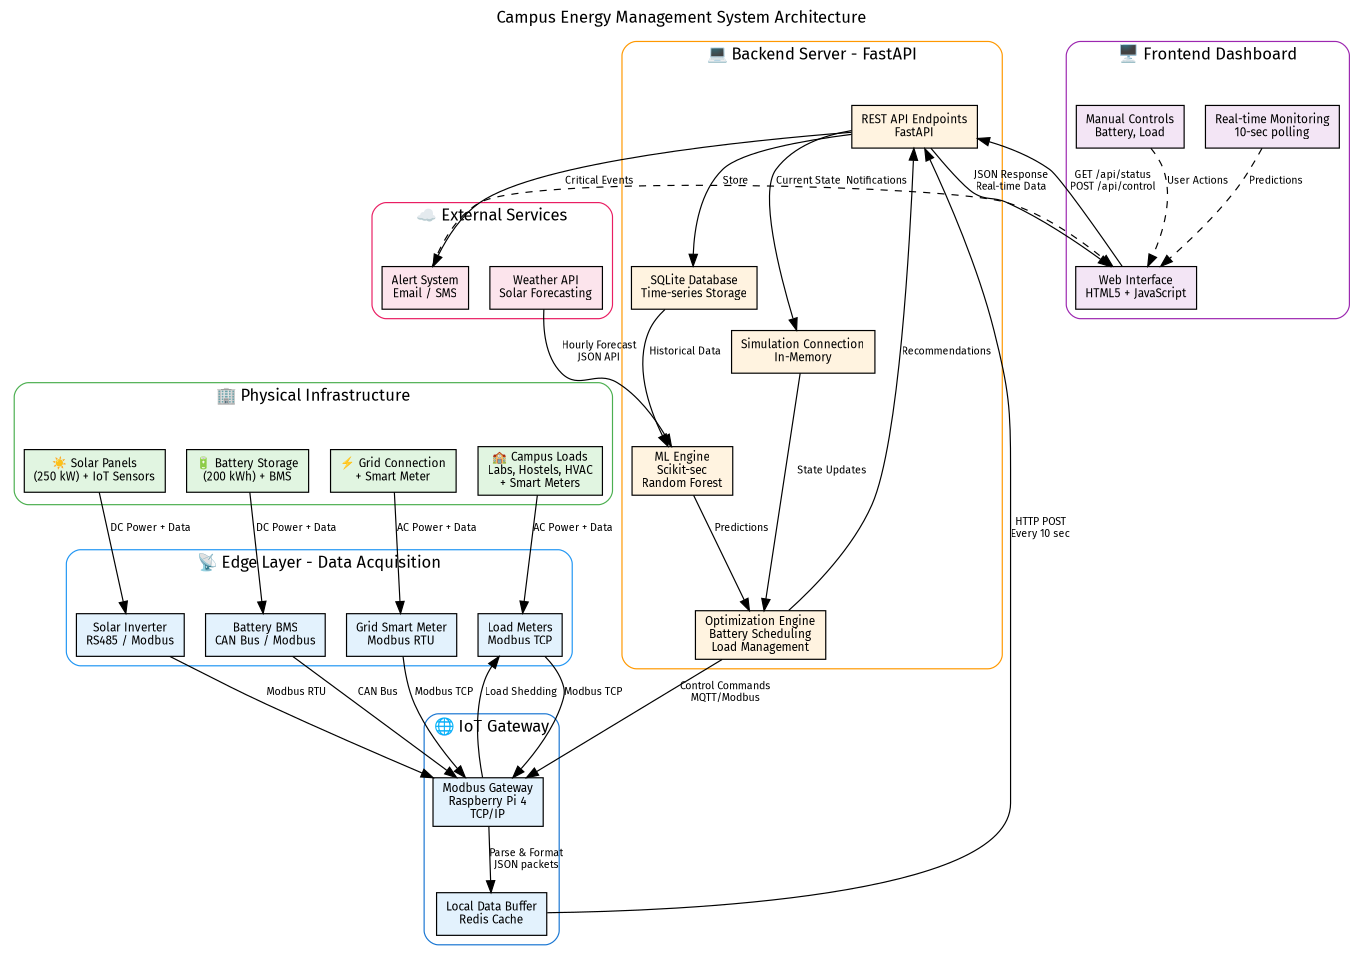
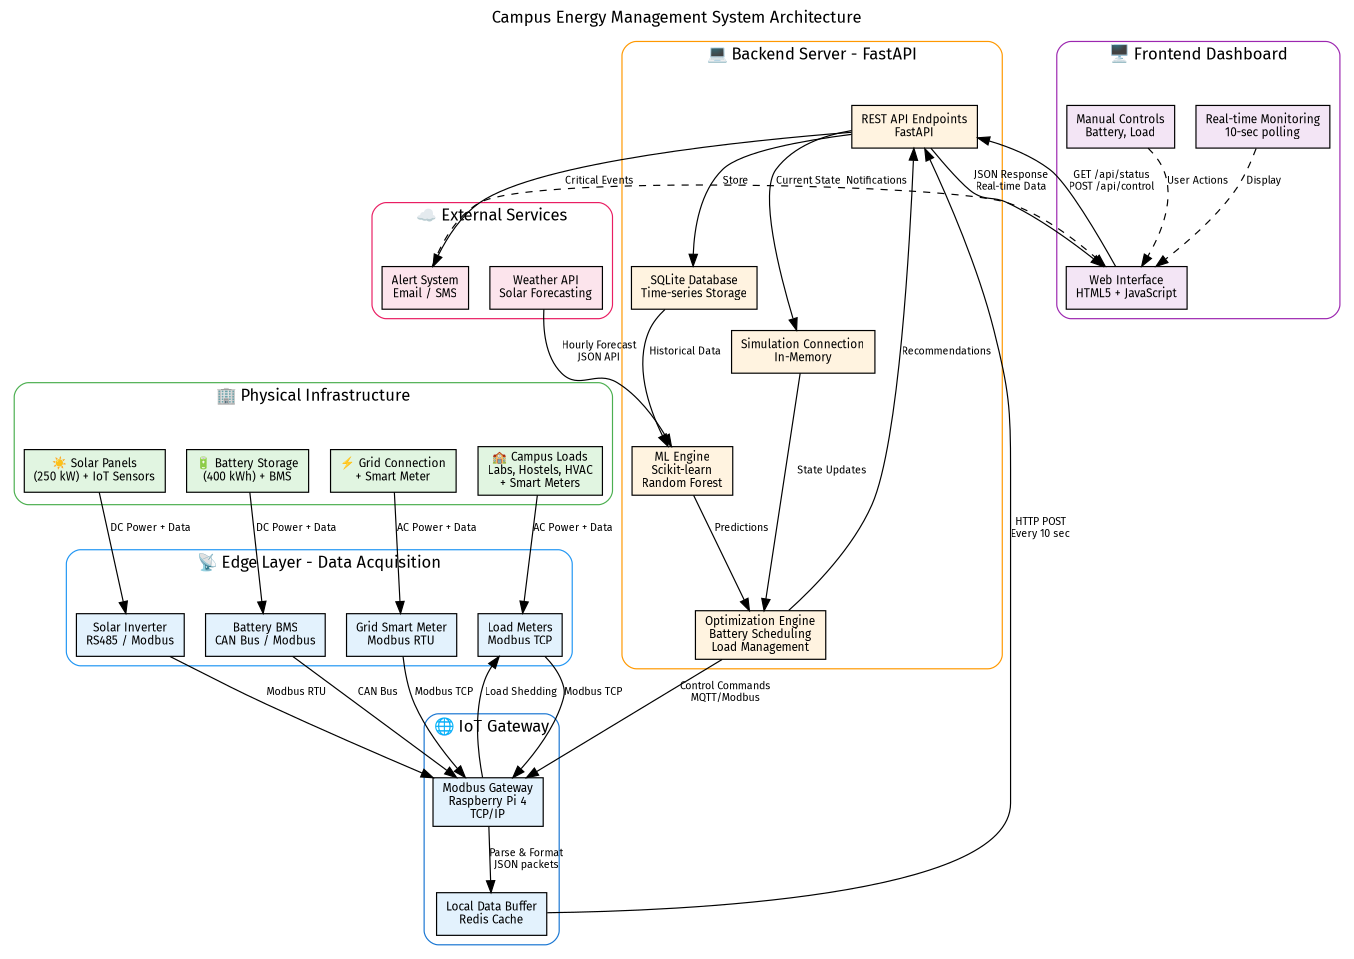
(1276, 181) -> (1264, 181)
(248, 471) -> (248, 471)
(682, 471) -> (682, 471)
